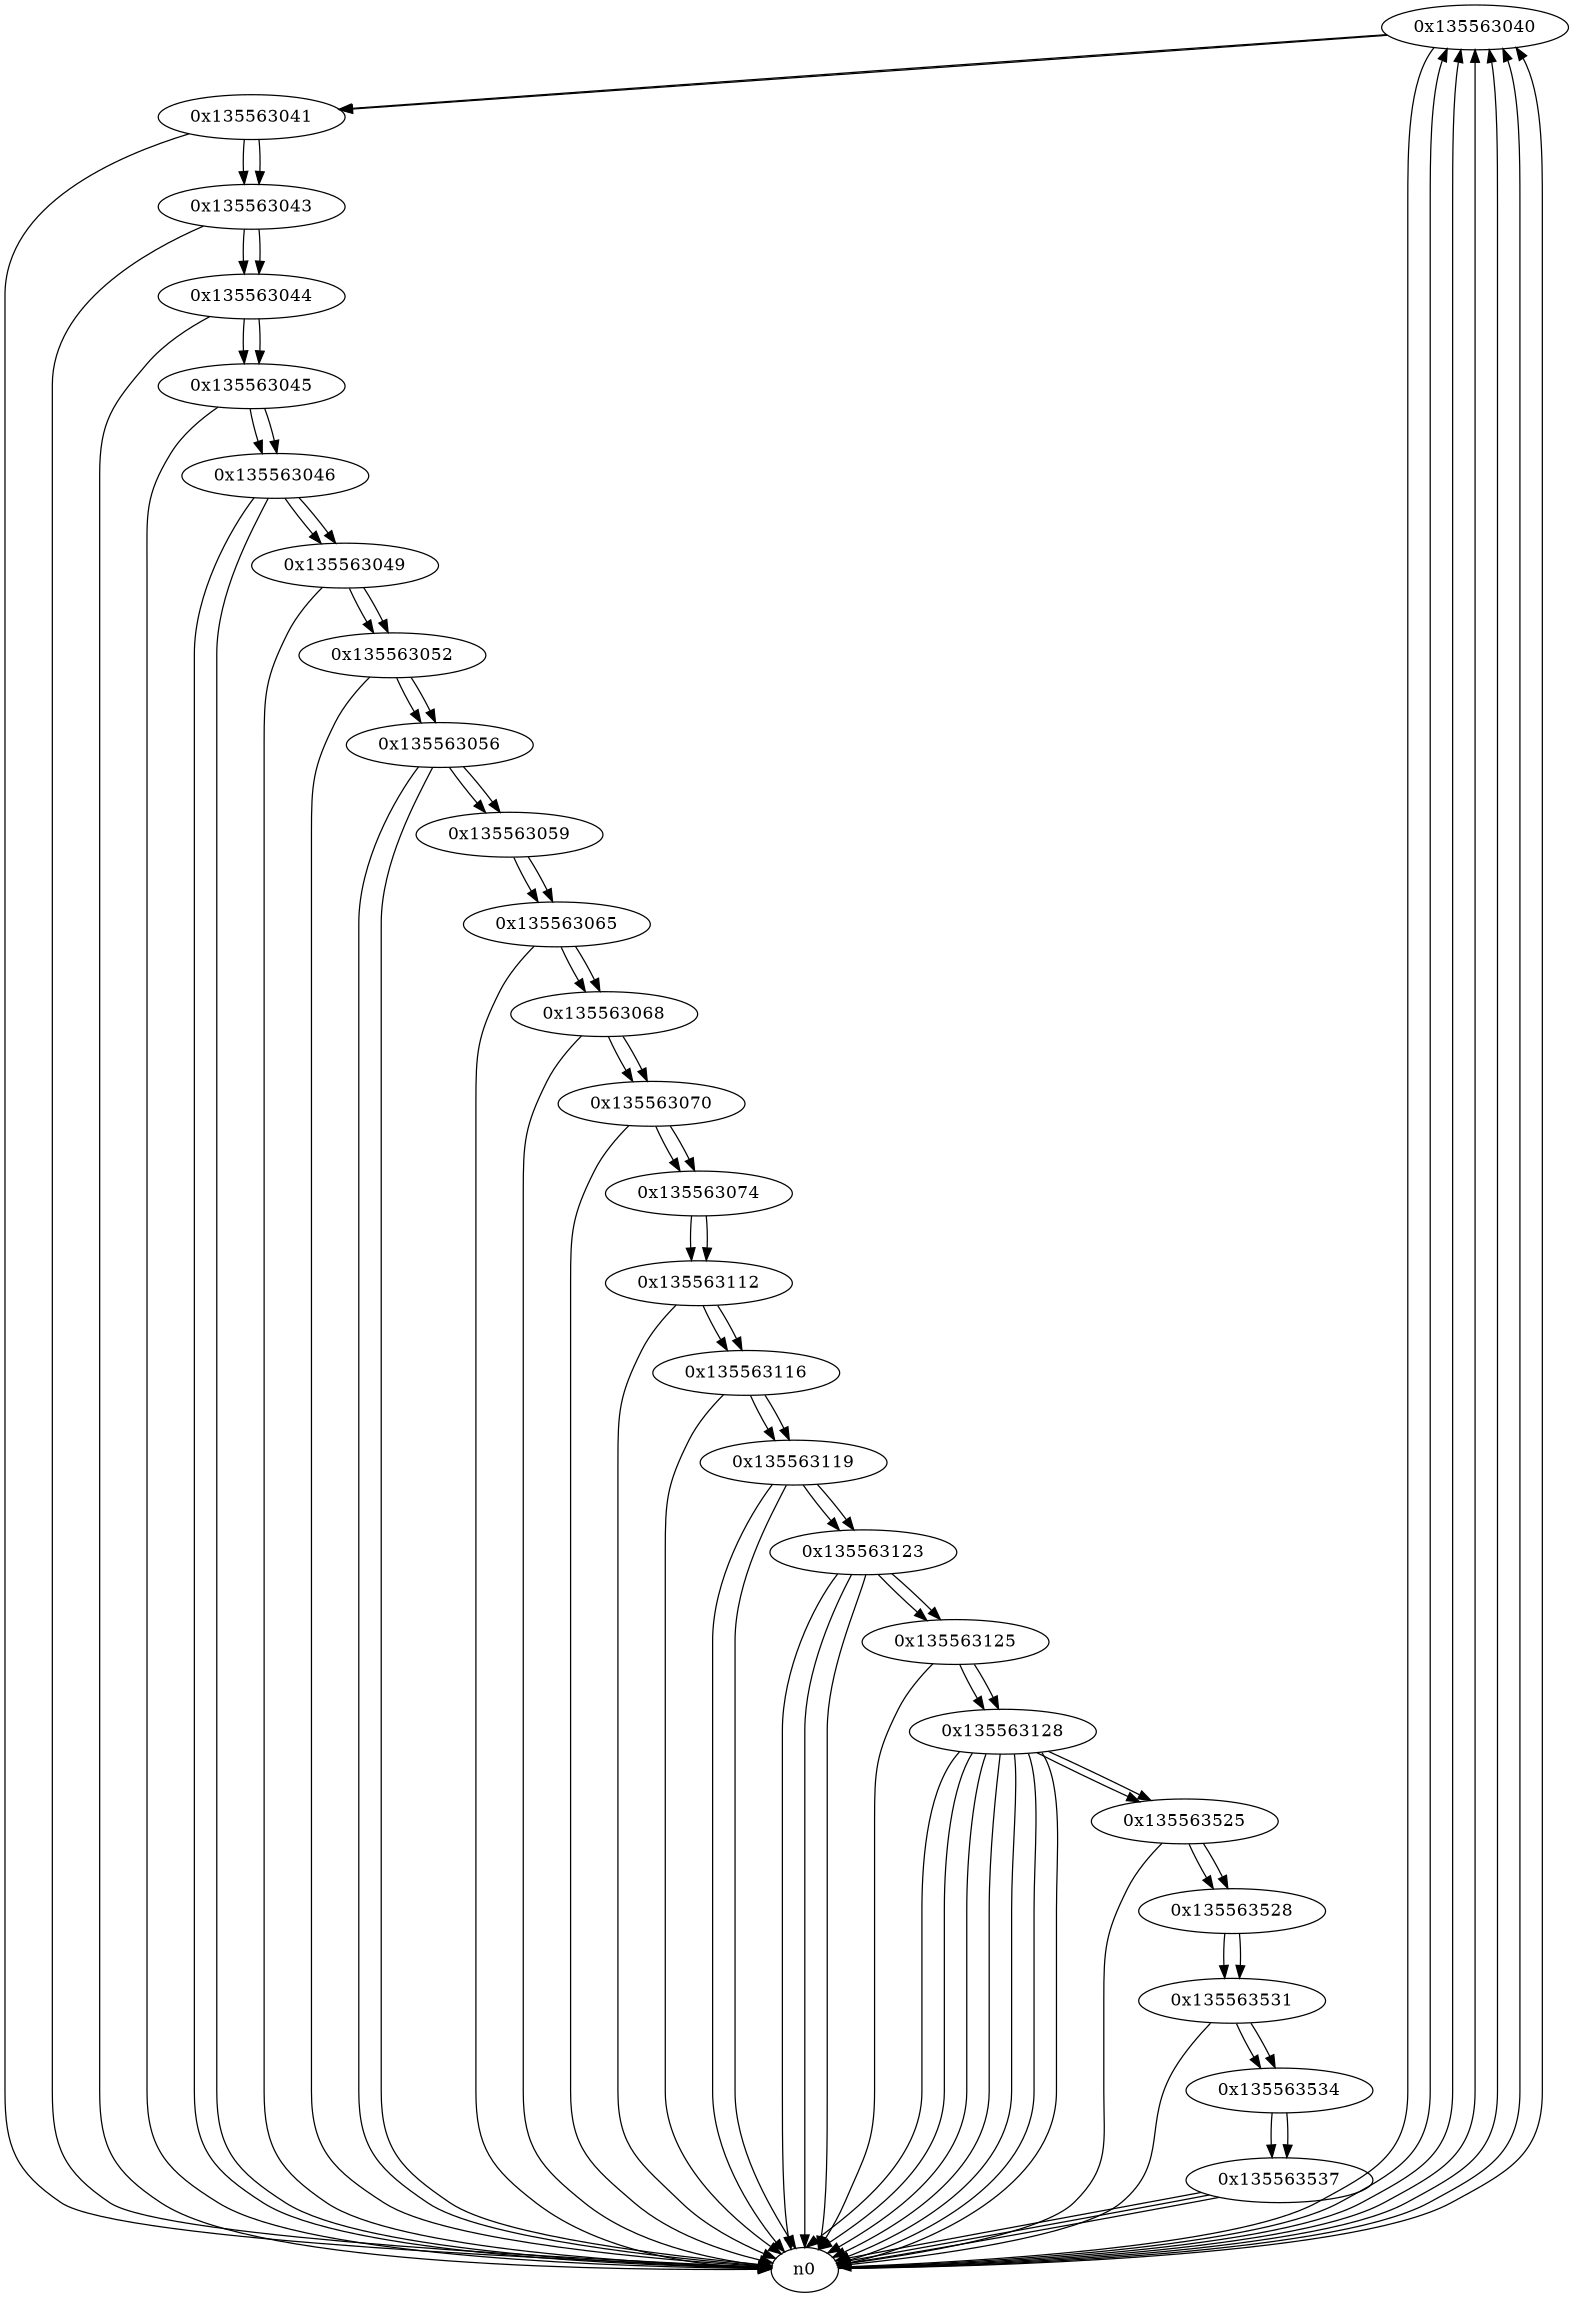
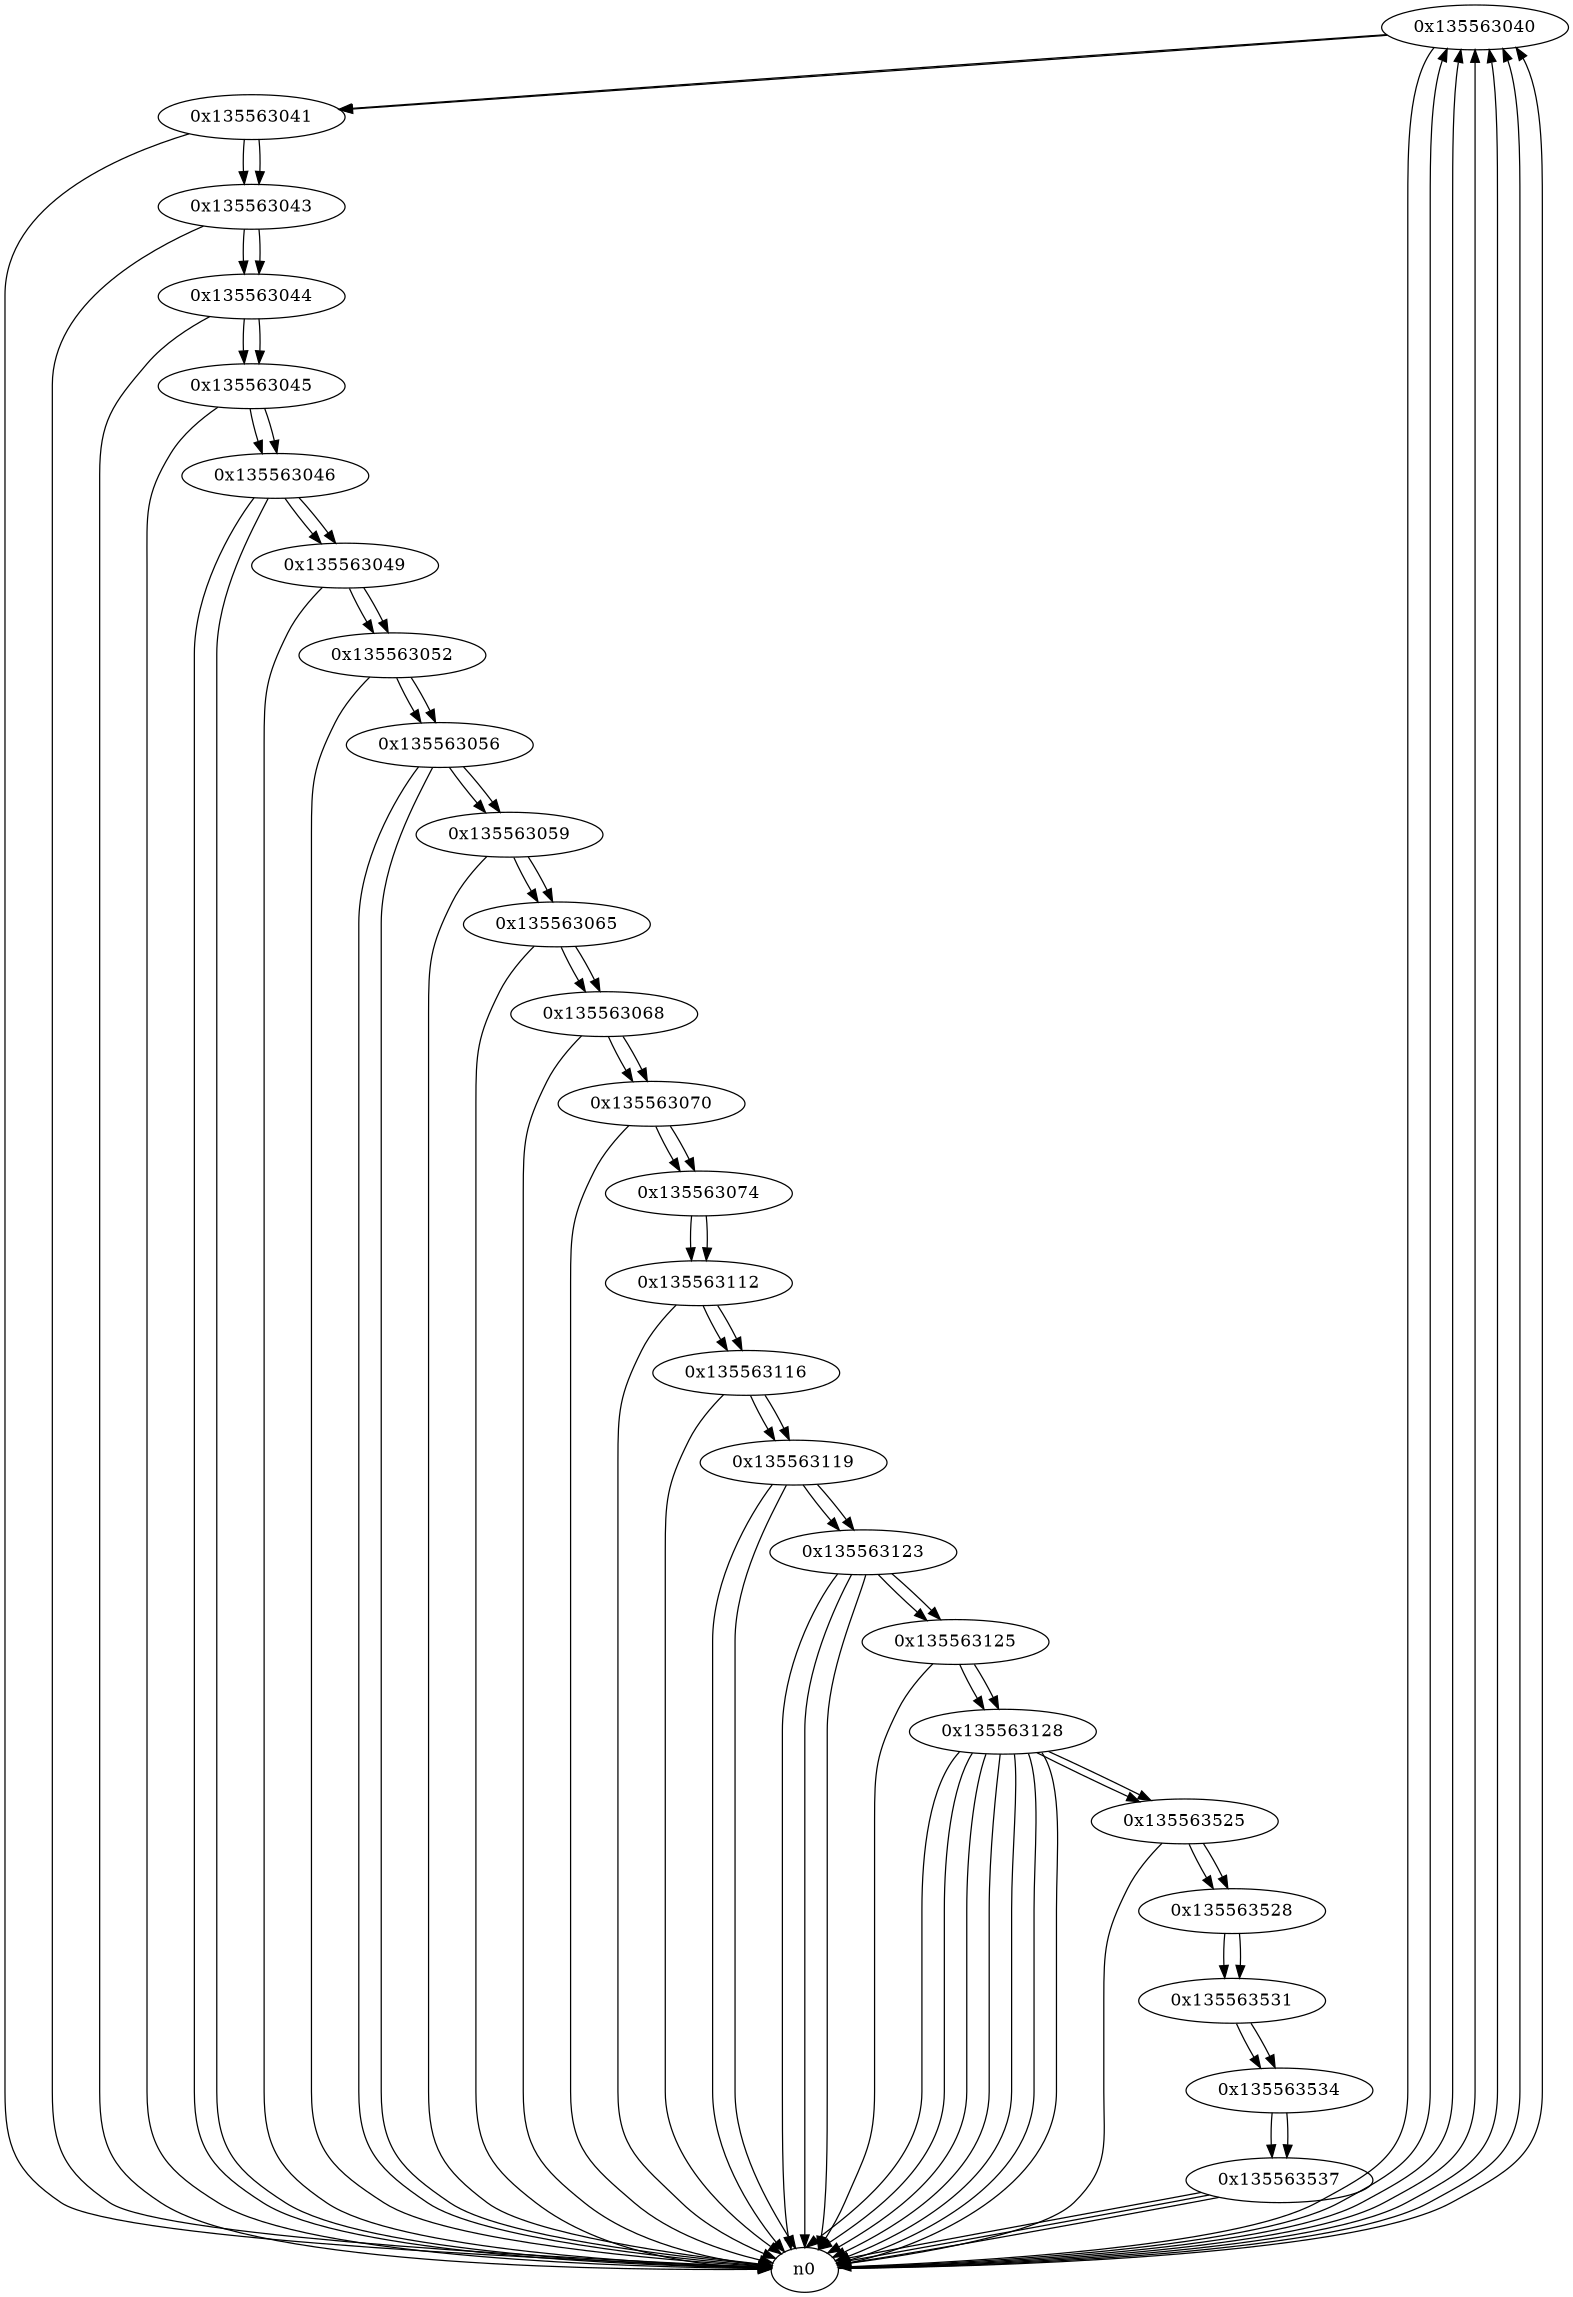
(1129, 2194) -> (429, 1672)
